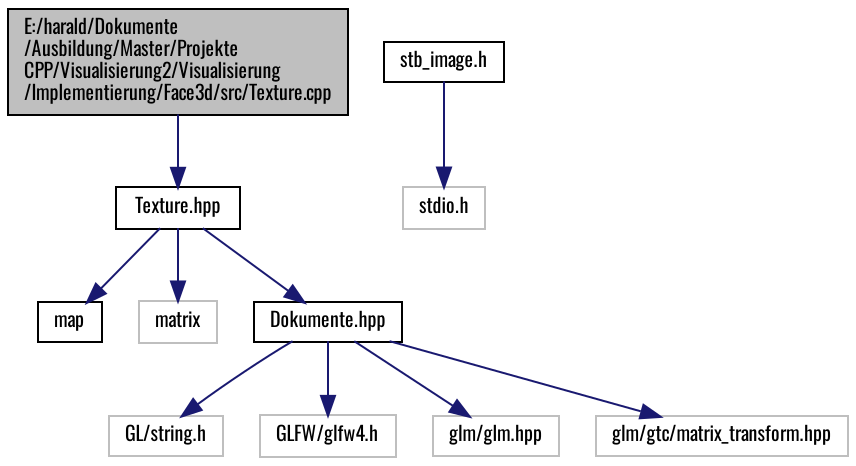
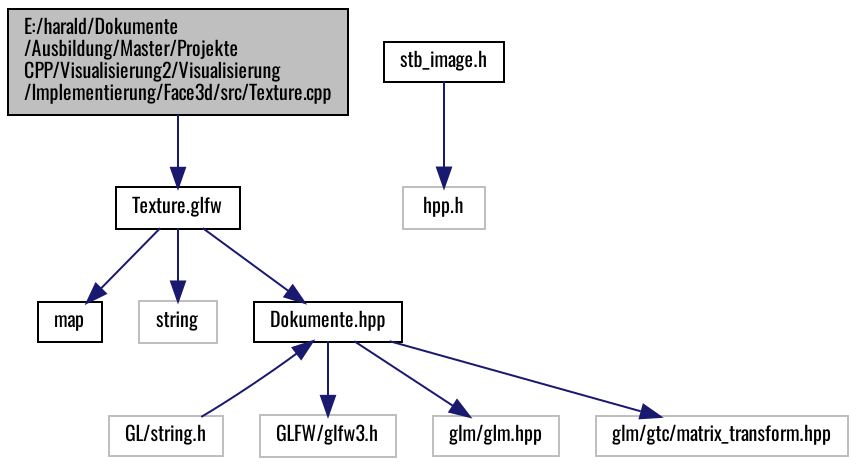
(178, 208) -> (178, 208)
(444, 208) -> (444, 208)
(178, 322) -> (178, 322)
(244, 372) -> (250, 386)
(328, 436) -> (328, 436)
